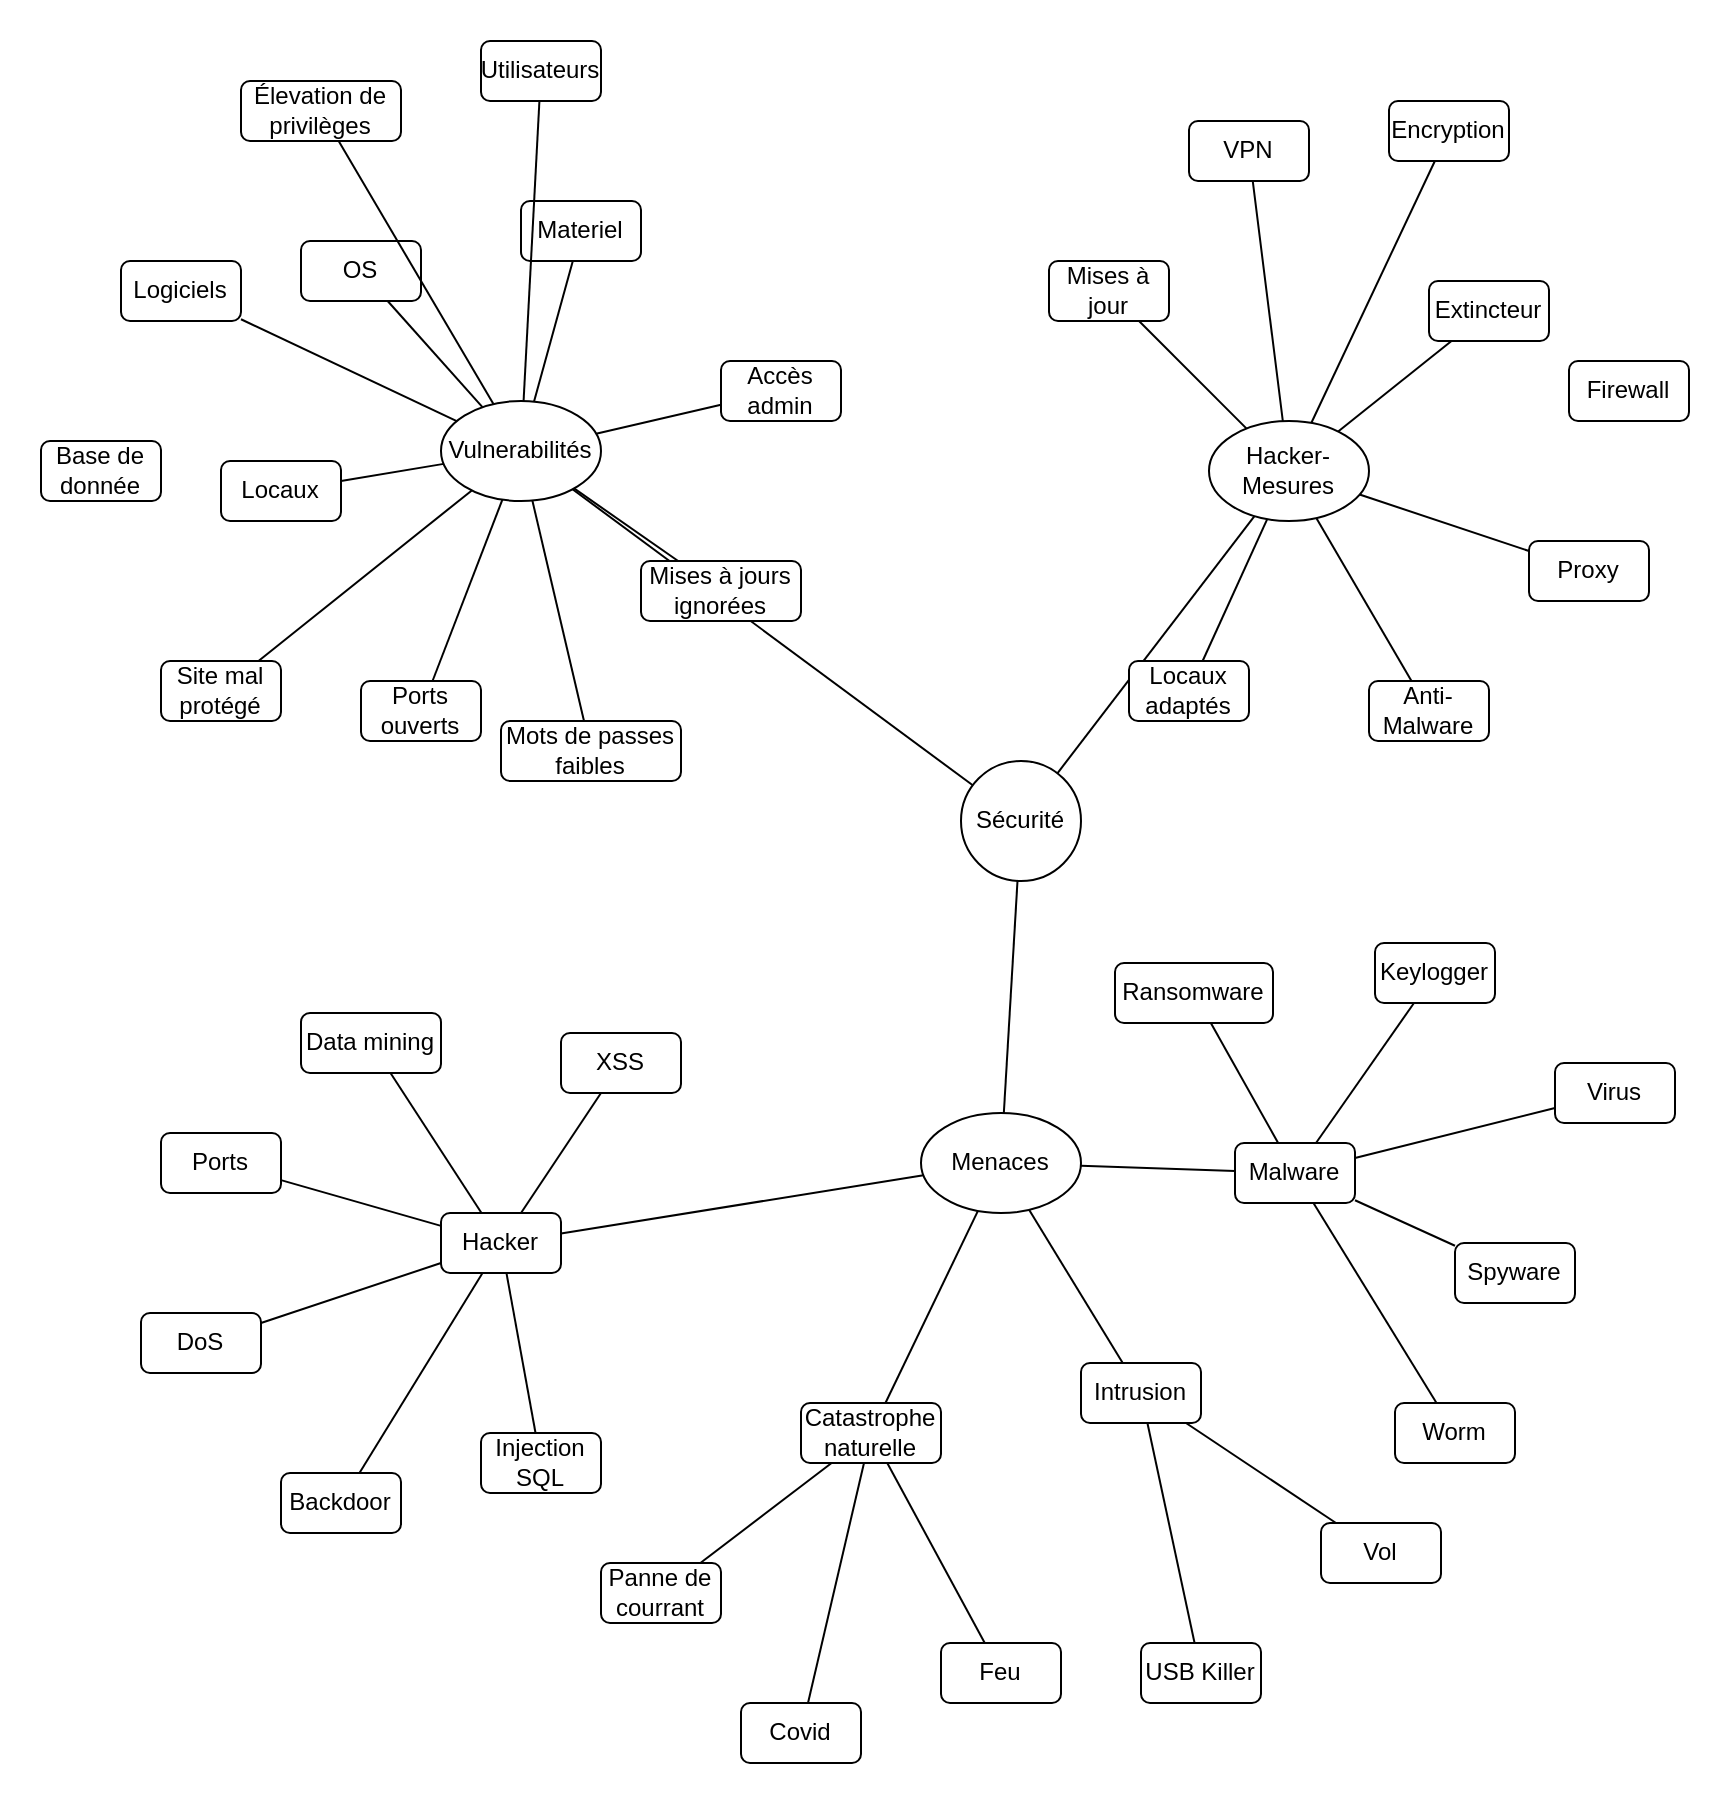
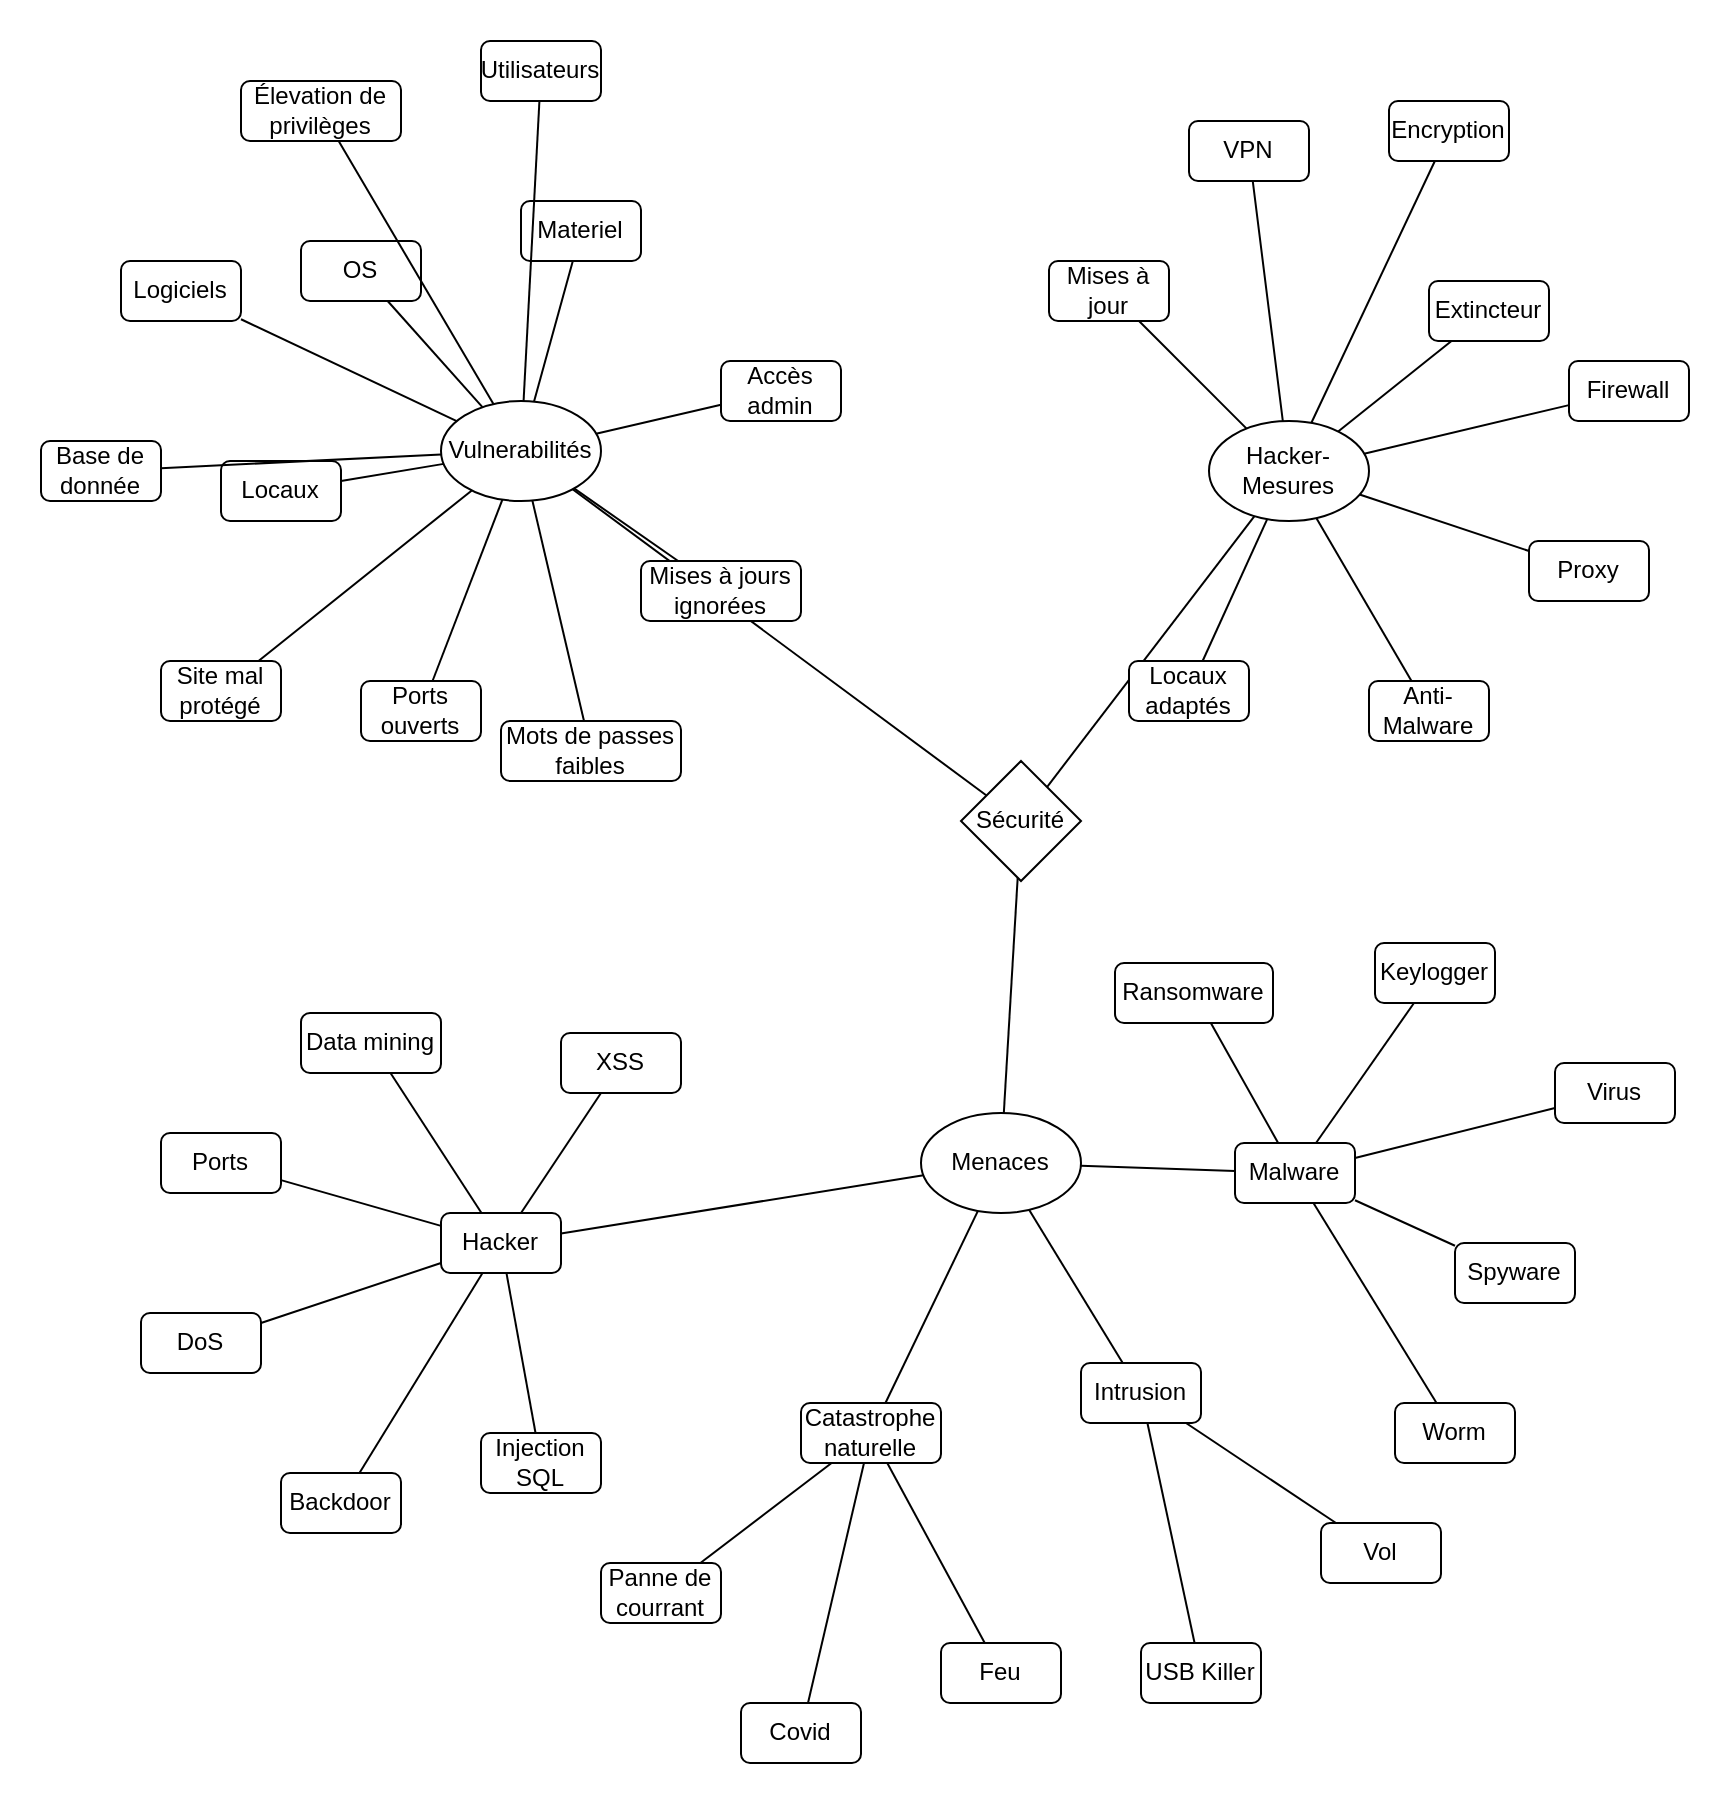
none -> (1467, 429)
none -> (231, 465)
(1021, 821) -> (1021, 821)
